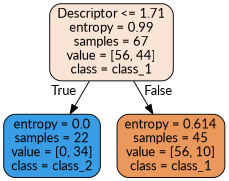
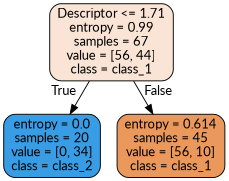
(52, 146) -> (52, 146)
